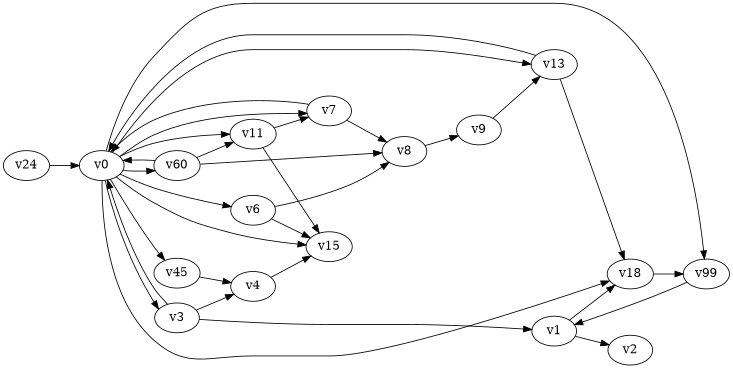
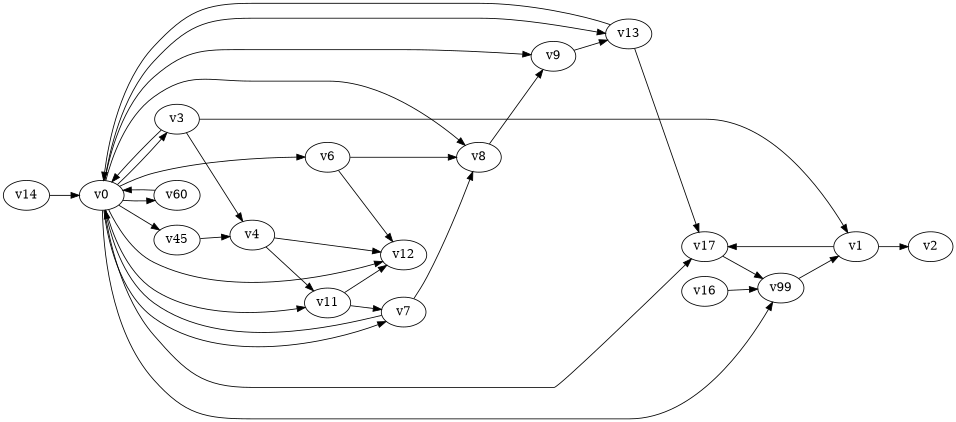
none -> (277, 50)
(211, 151) -> (287, 266)
(287, 159) -> (263, 81)
(26, 166) -> (26, 195)
(329, 247) -> (404, 255)
(630, 274) -> (705, 247)
none -> (705, 291)
